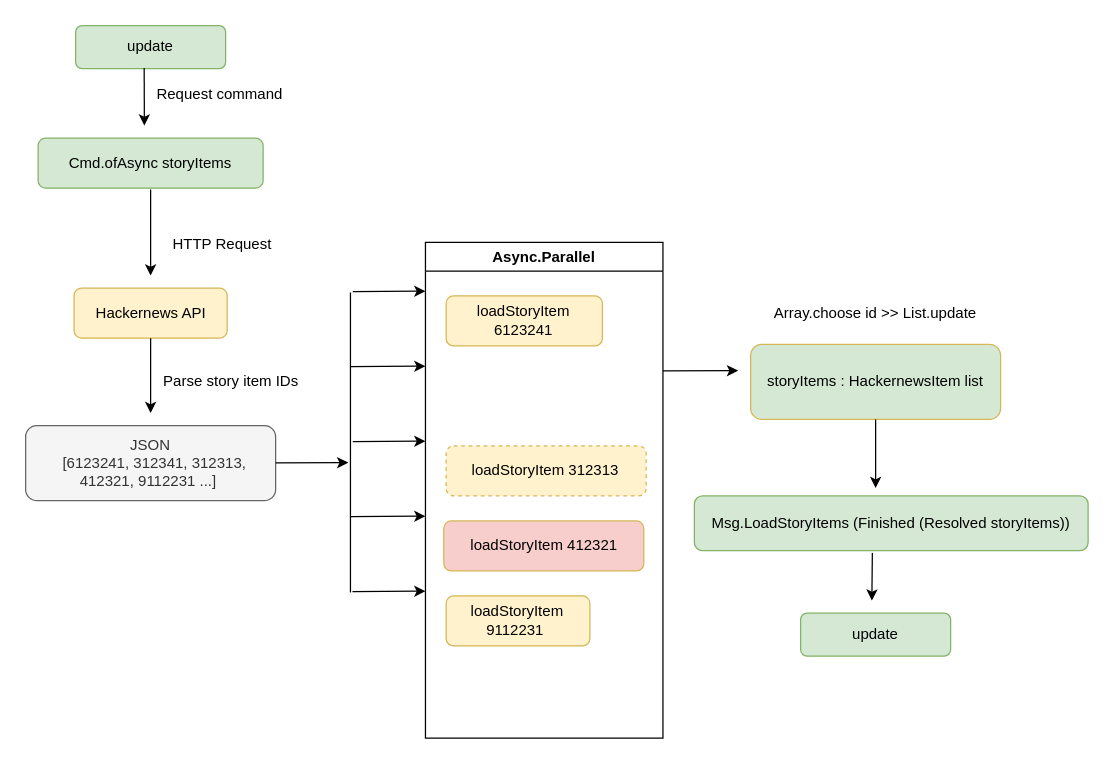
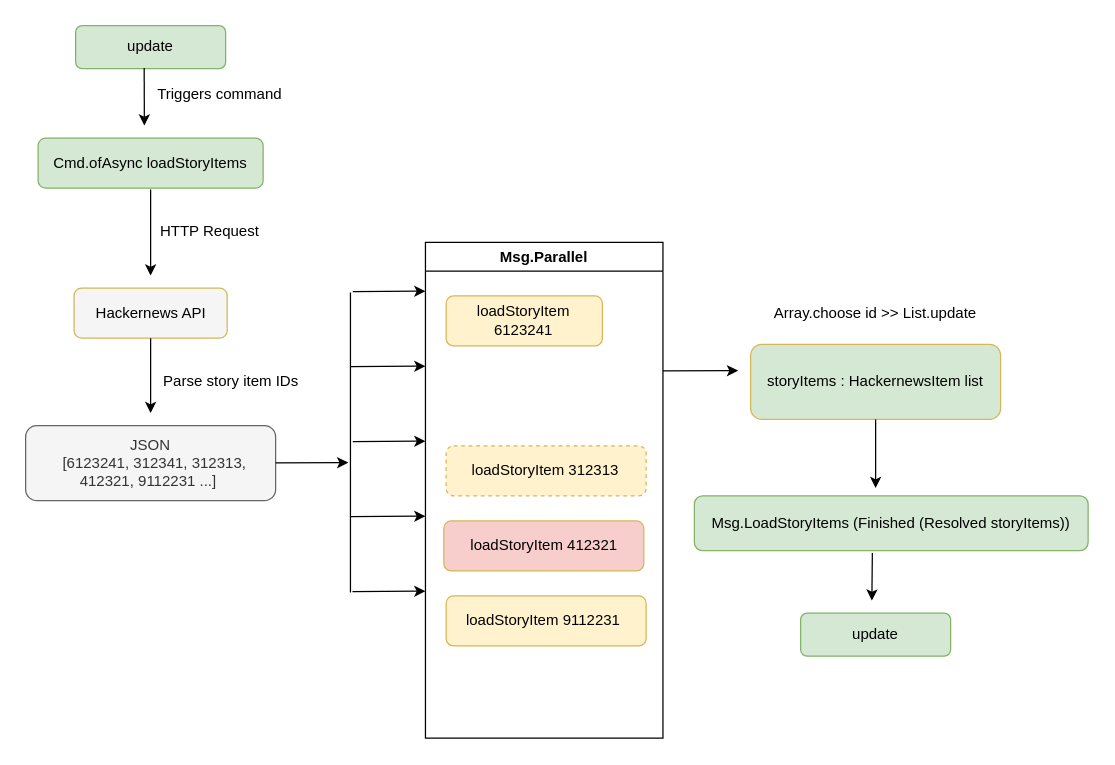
(220, 94) -> (220, 94)
(151, 163) -> (151, 163)
(222, 244) -> (210, 232)
(544, 257) -> (544, 257)
(151, 313) -> (151, 313)
(518, 621) -> (546, 621)
